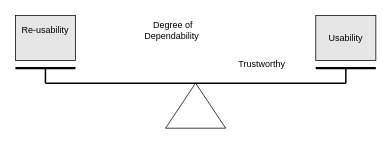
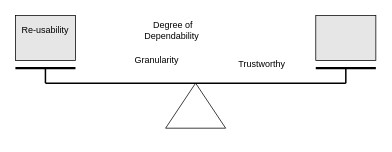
(345, 38) -> none
none -> (158, 60)
